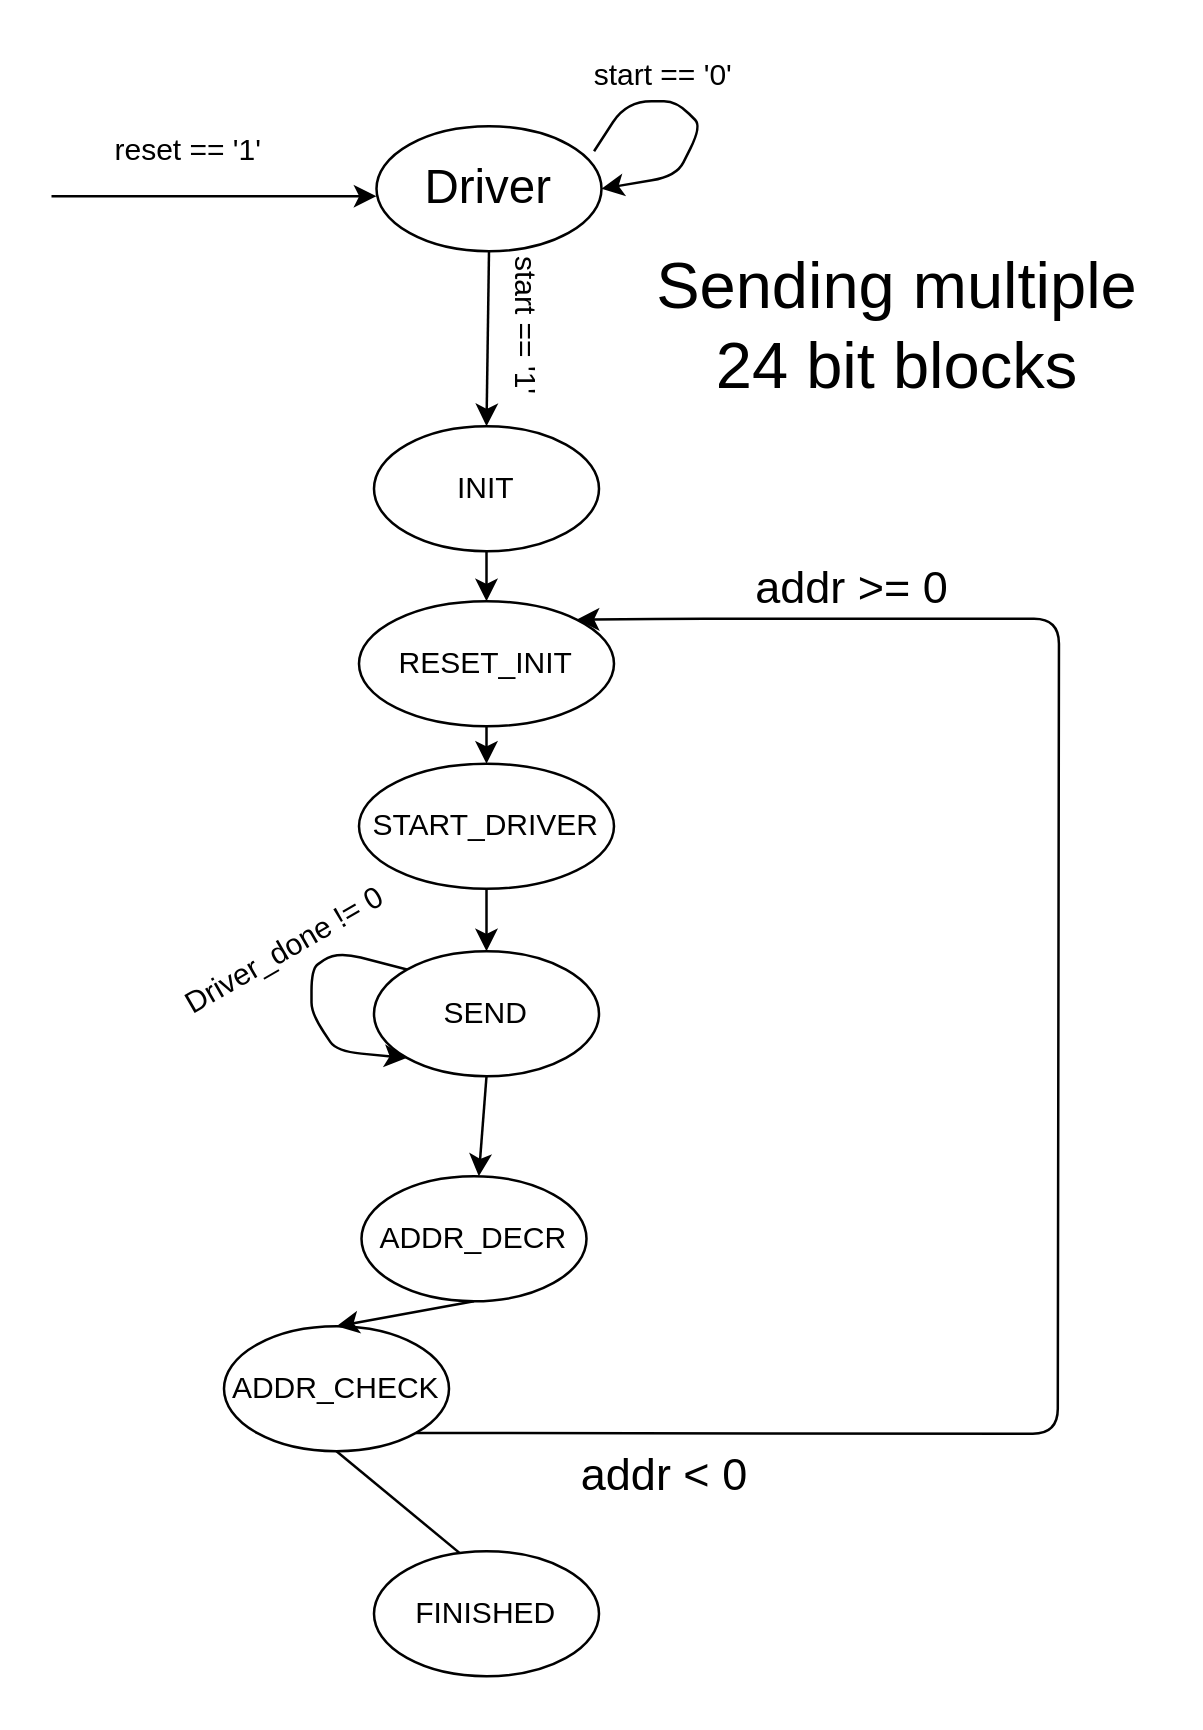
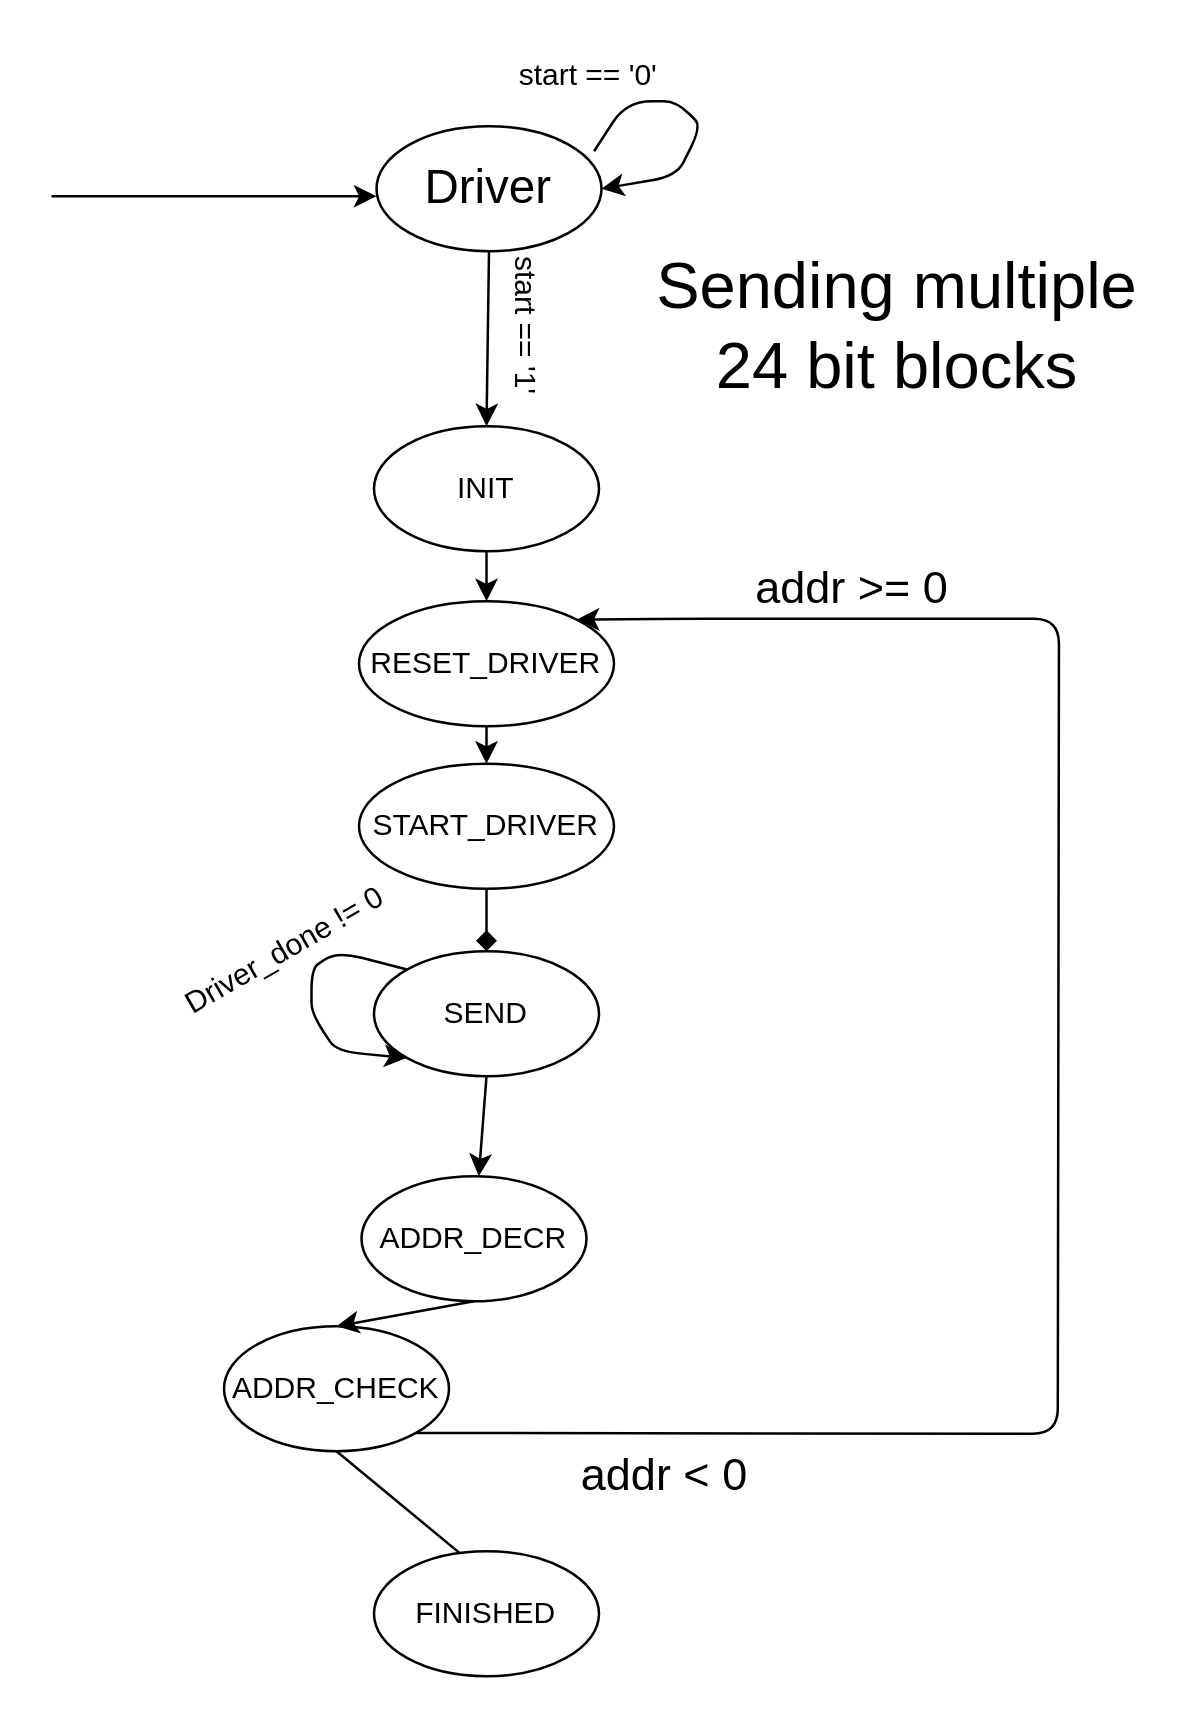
(664, 76) -> (589, 76)
(189, 151) -> none
(486, 664) -> (486, 664)
(486, 932) -> (486, 931)
